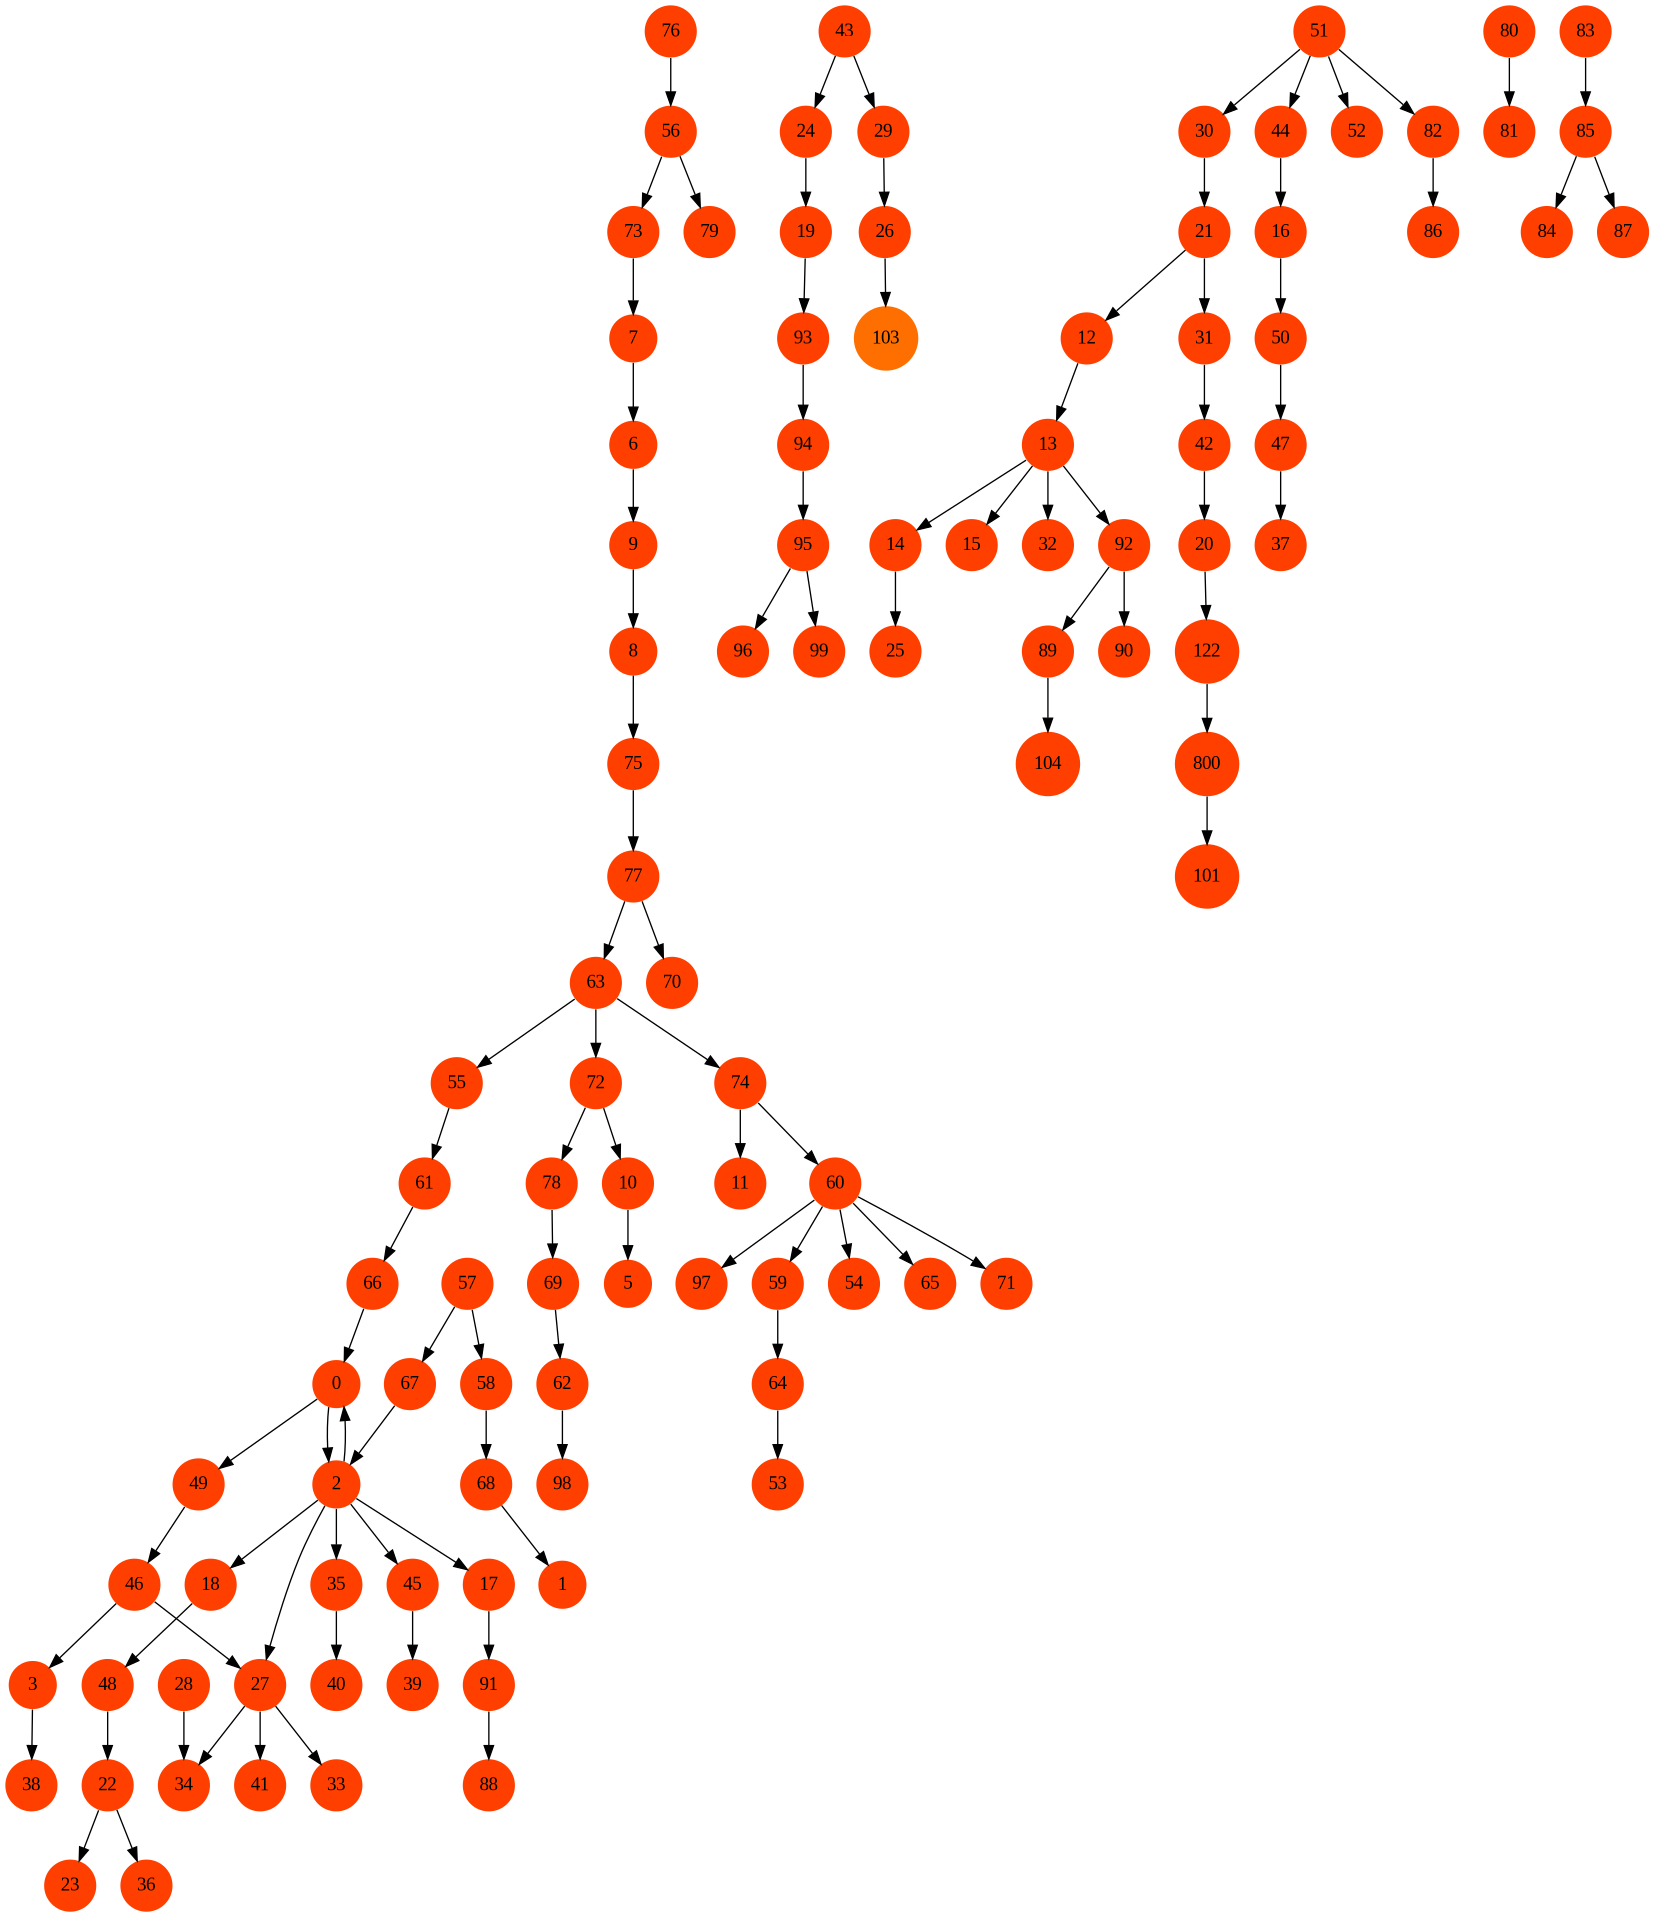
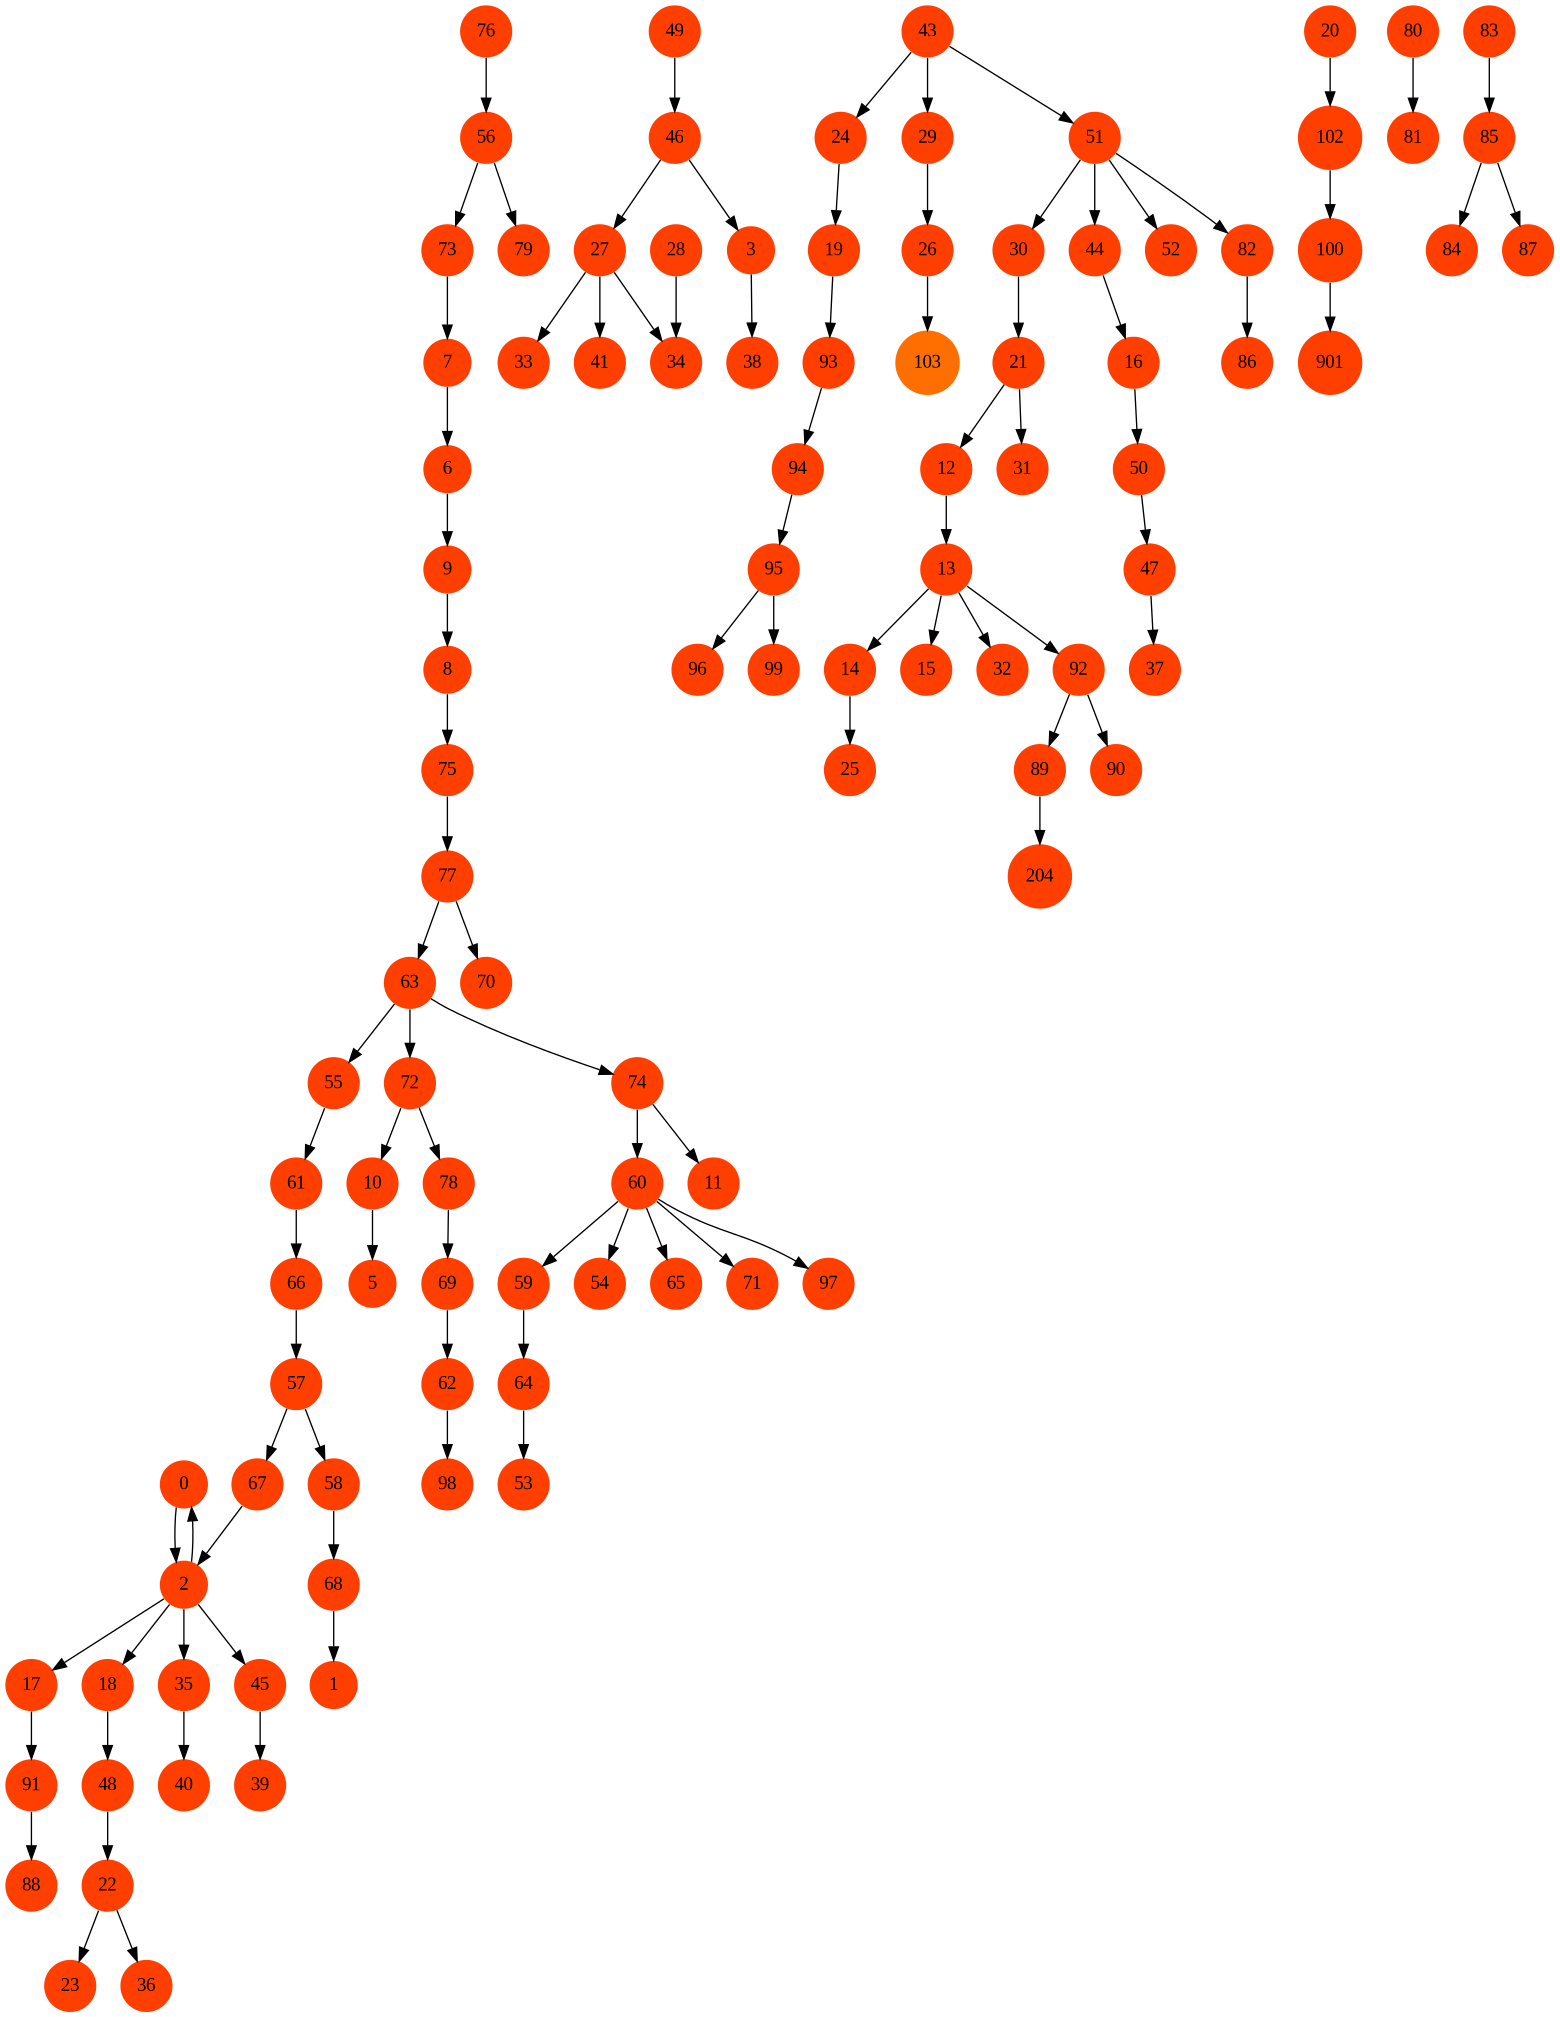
none -> (1005, 81)
(1204, 445) -> none
(1207, 651) -> (1330, 138)
(1048, 764) -> (1040, 876)
(1207, 764) -> (1330, 250)
(1207, 876) -> (1330, 363)
(356, 1329) -> (296, 1327)
(274, 1430) -> none
(293, 1574) -> none
